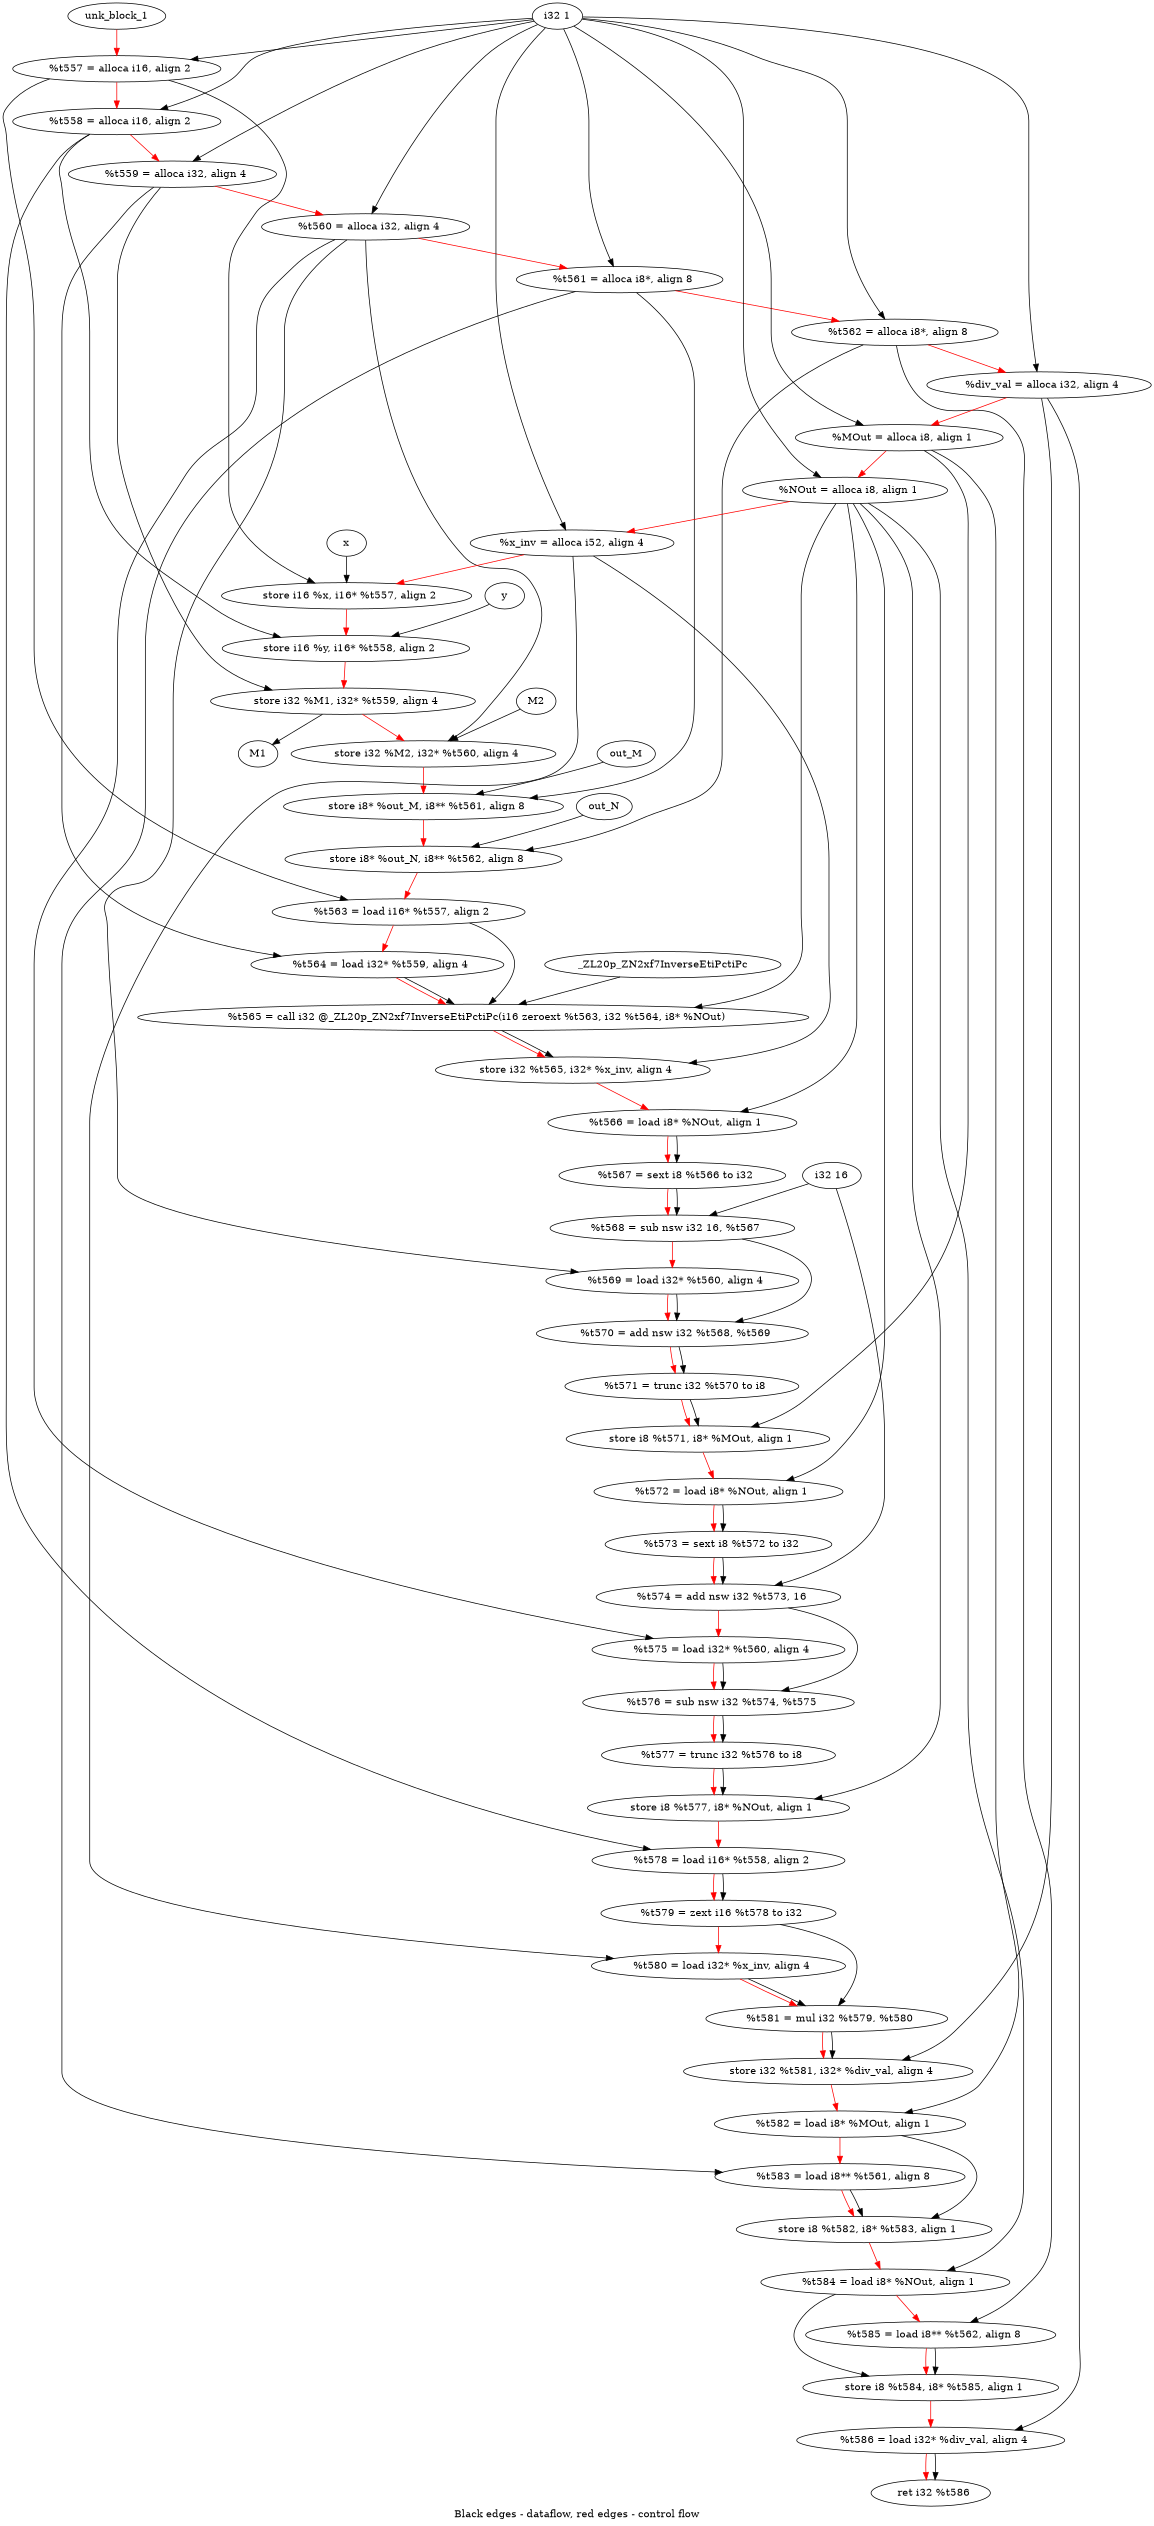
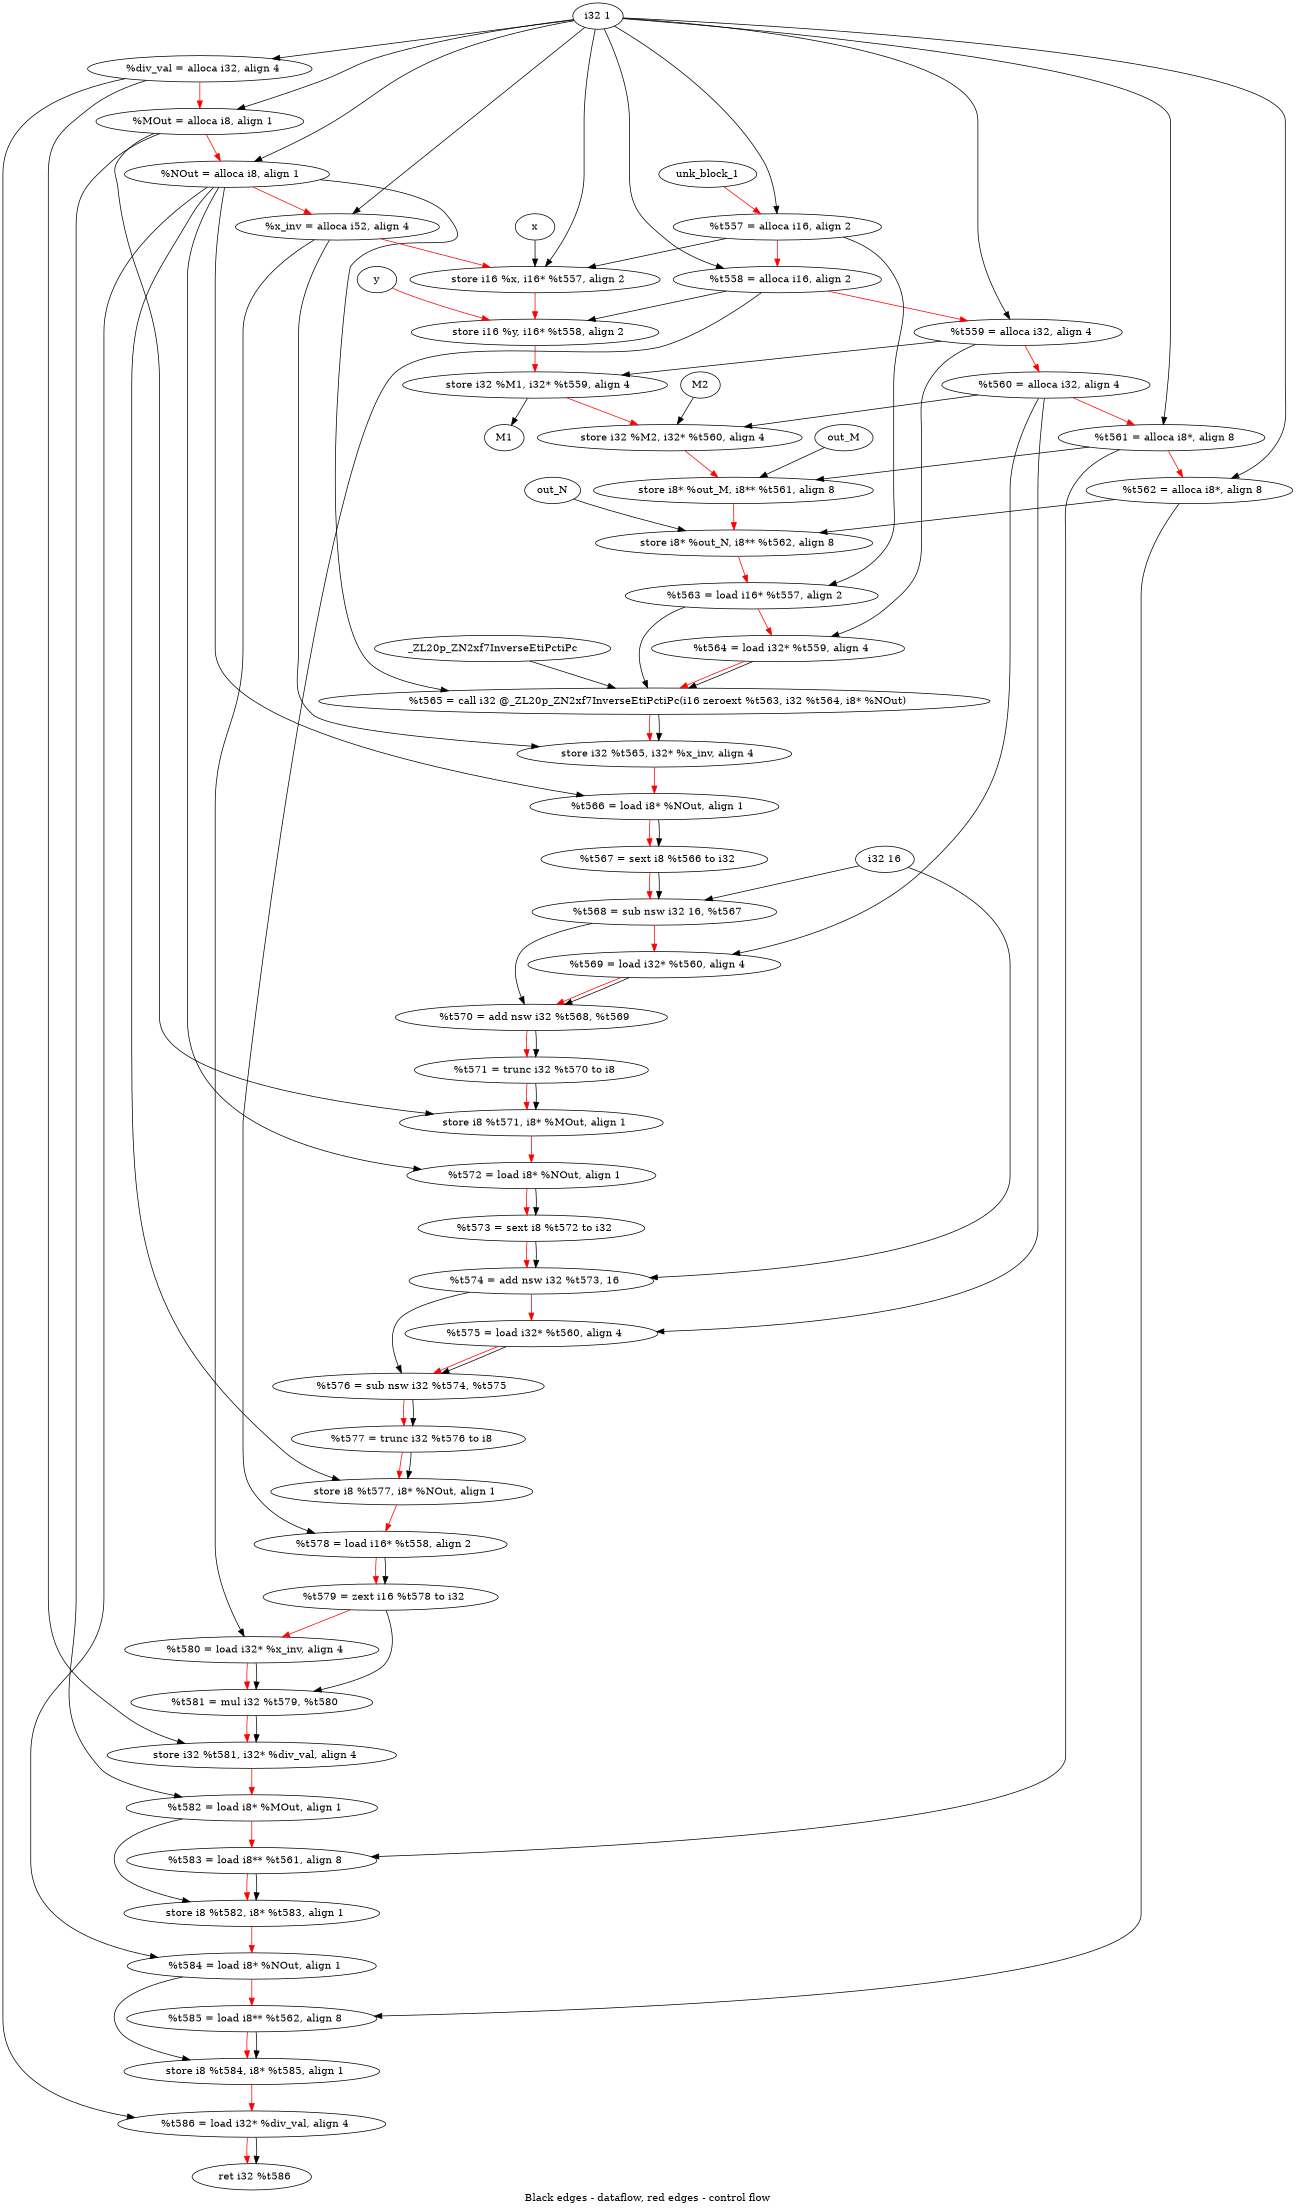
(443, 102) -> (584, 148)
(963, 357) -> none
(445, 621) -> (437, 304)
